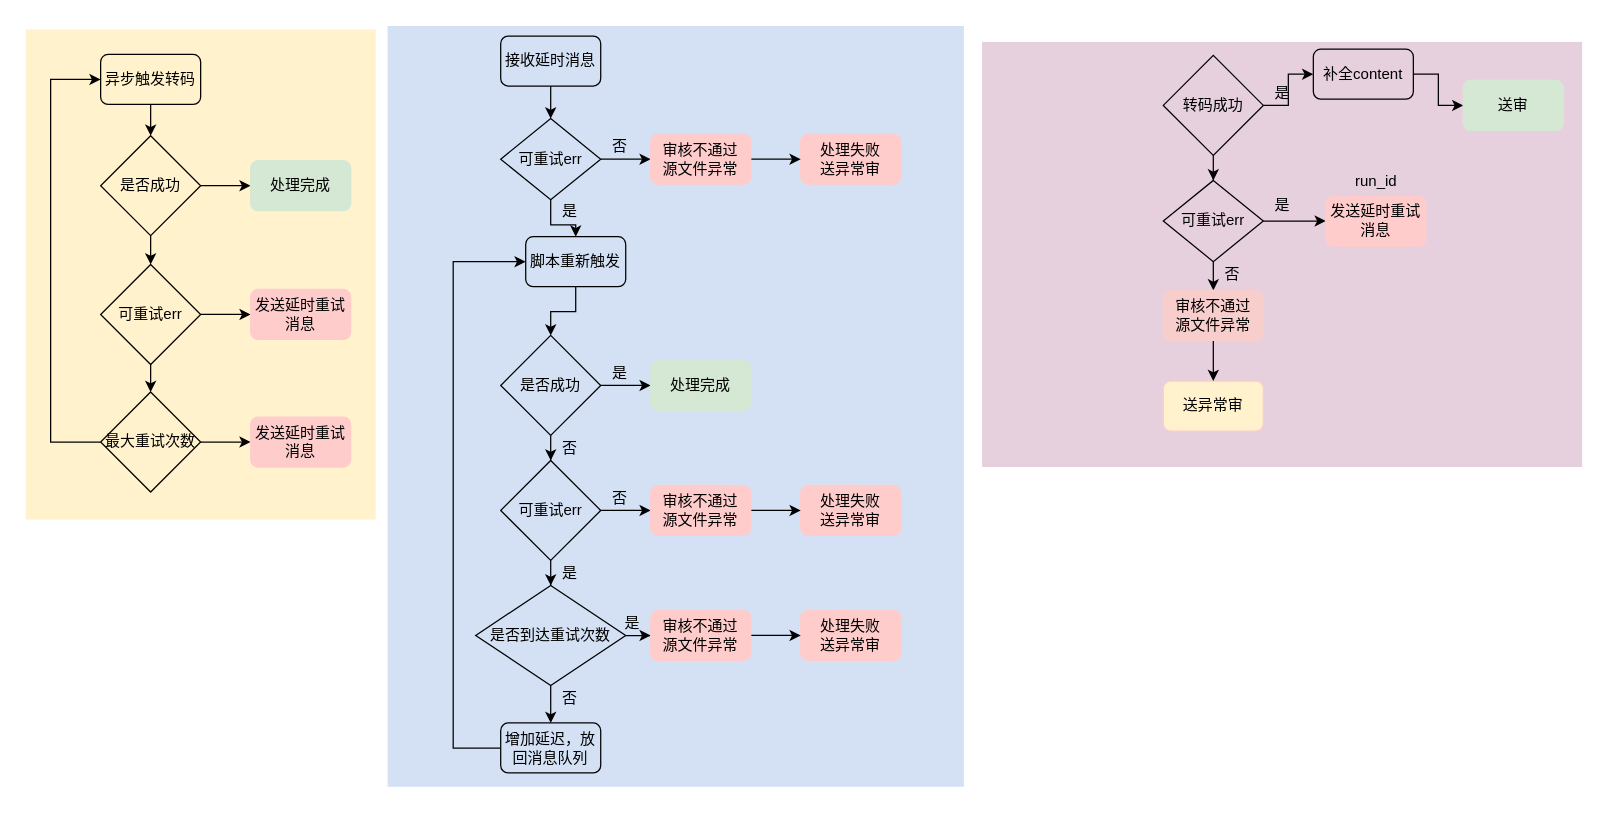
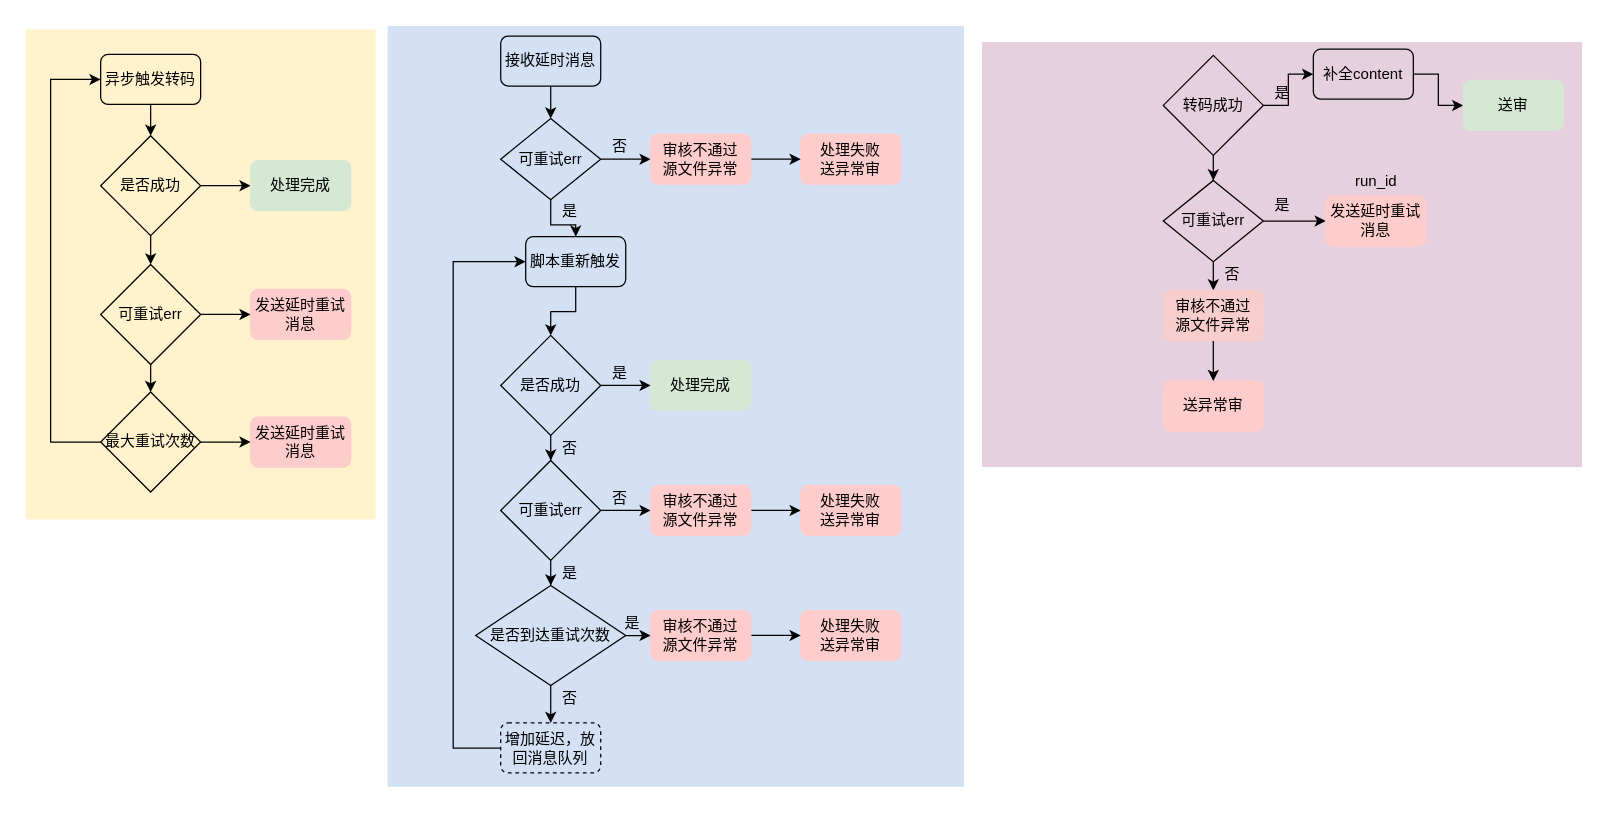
(1213, 406) -> (1213, 406)
(551, 748) -> (551, 748)
